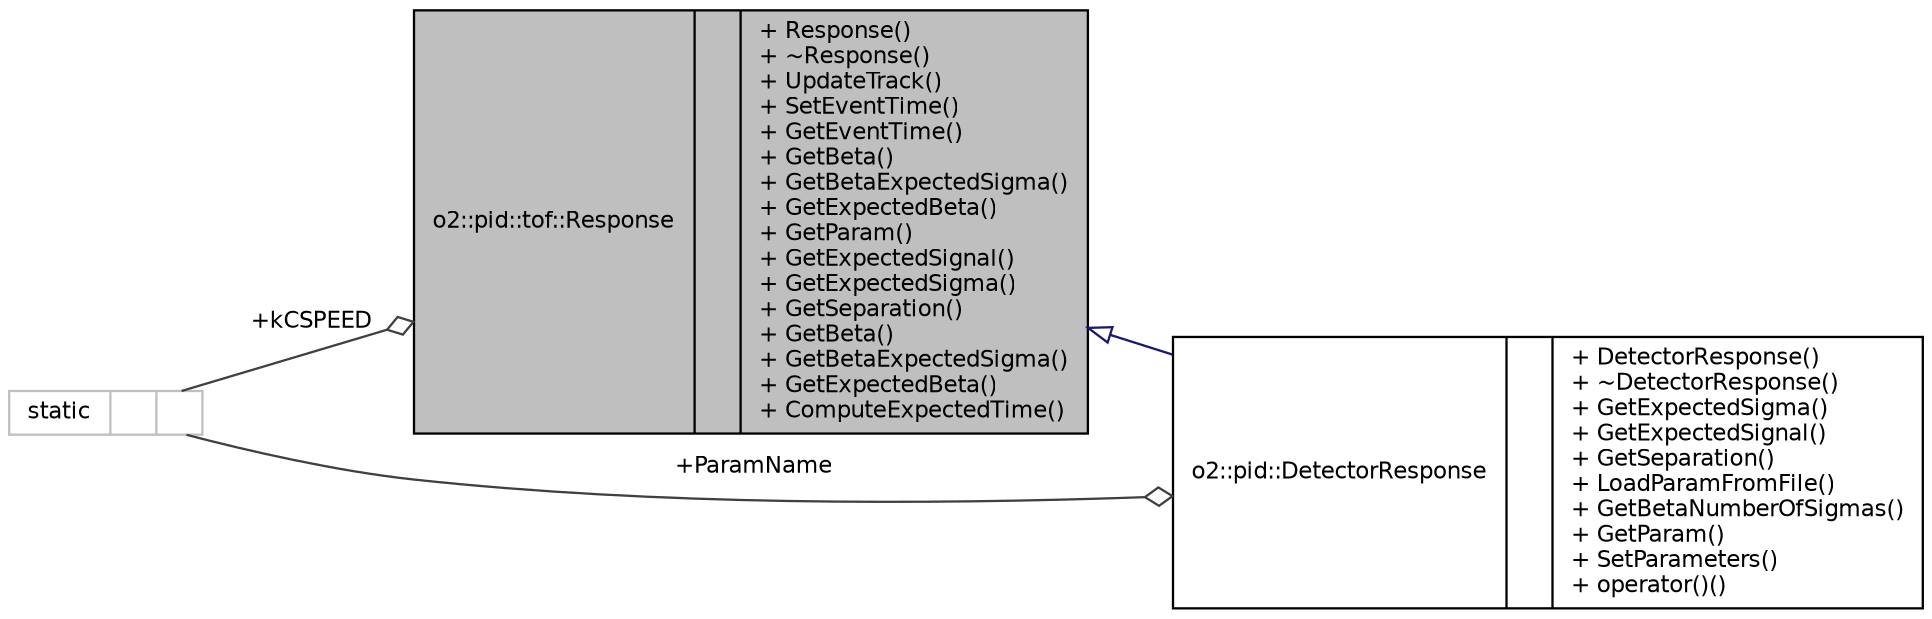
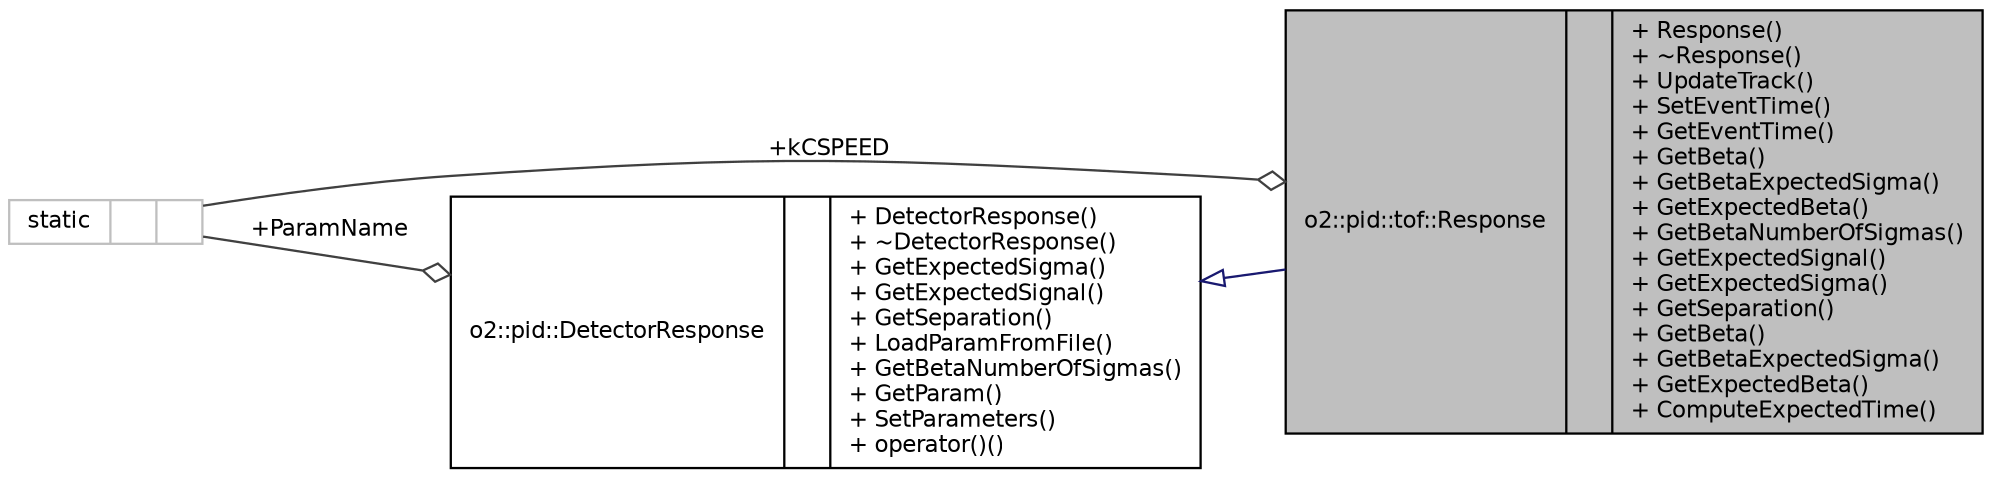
(836, 233) -> (1797, 233)
(1141, 345) -> (1255, 274)
